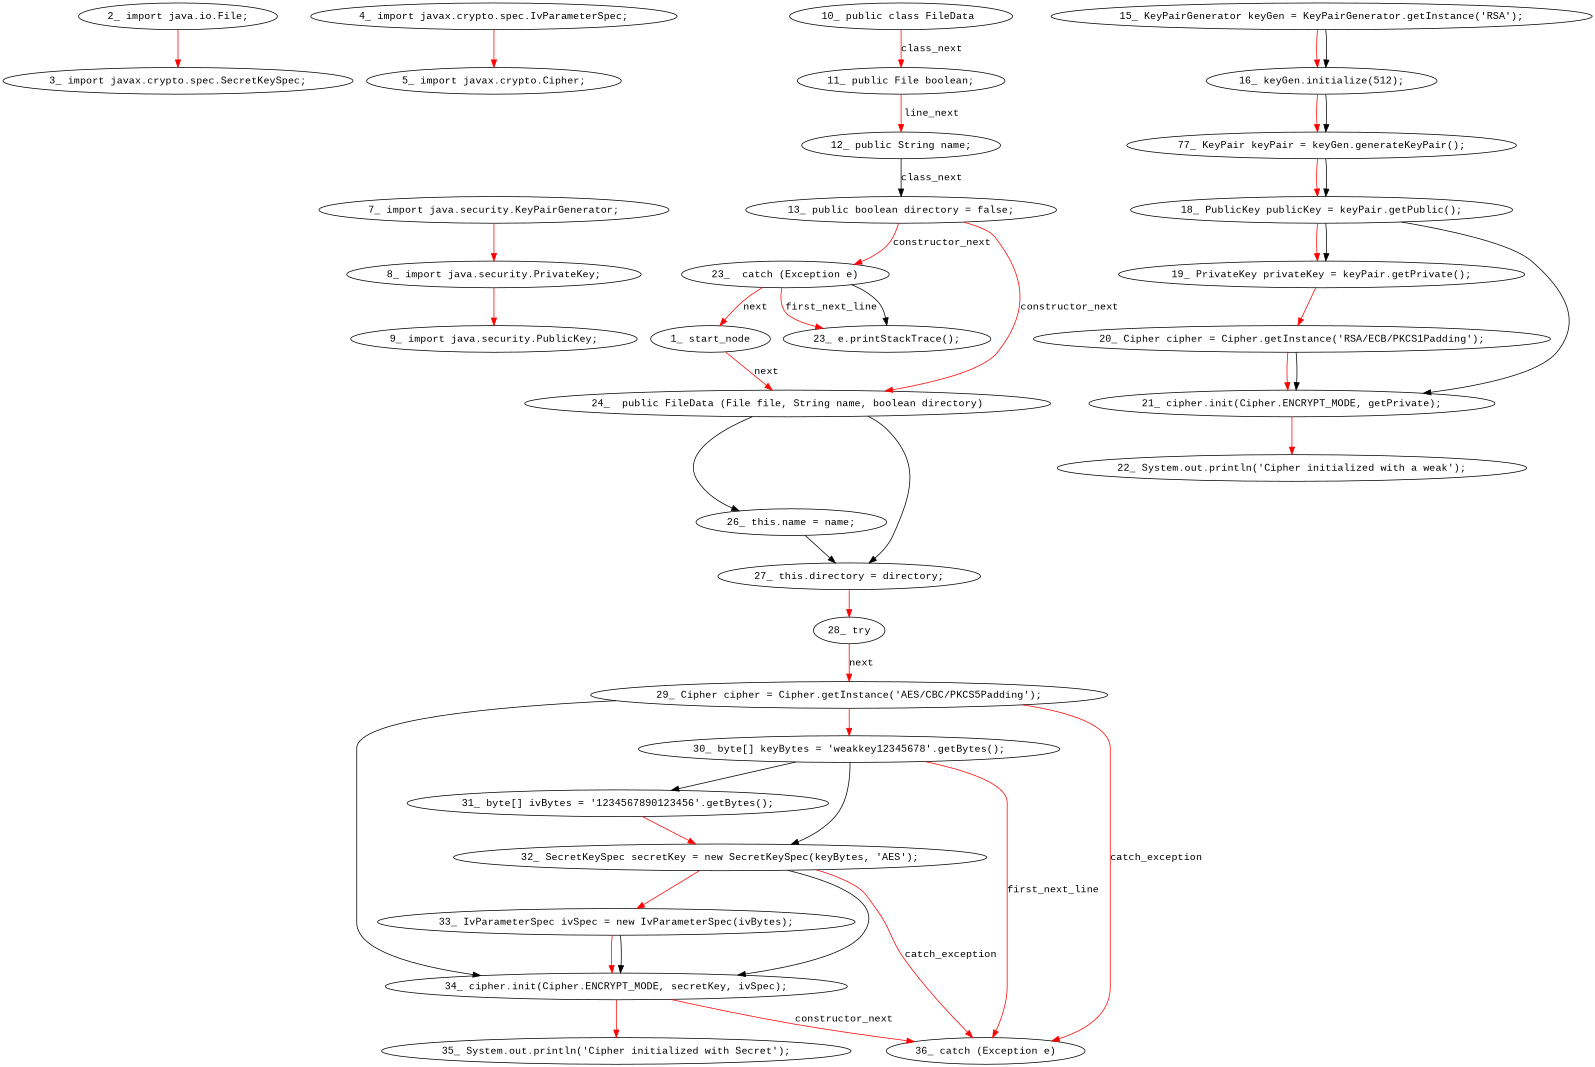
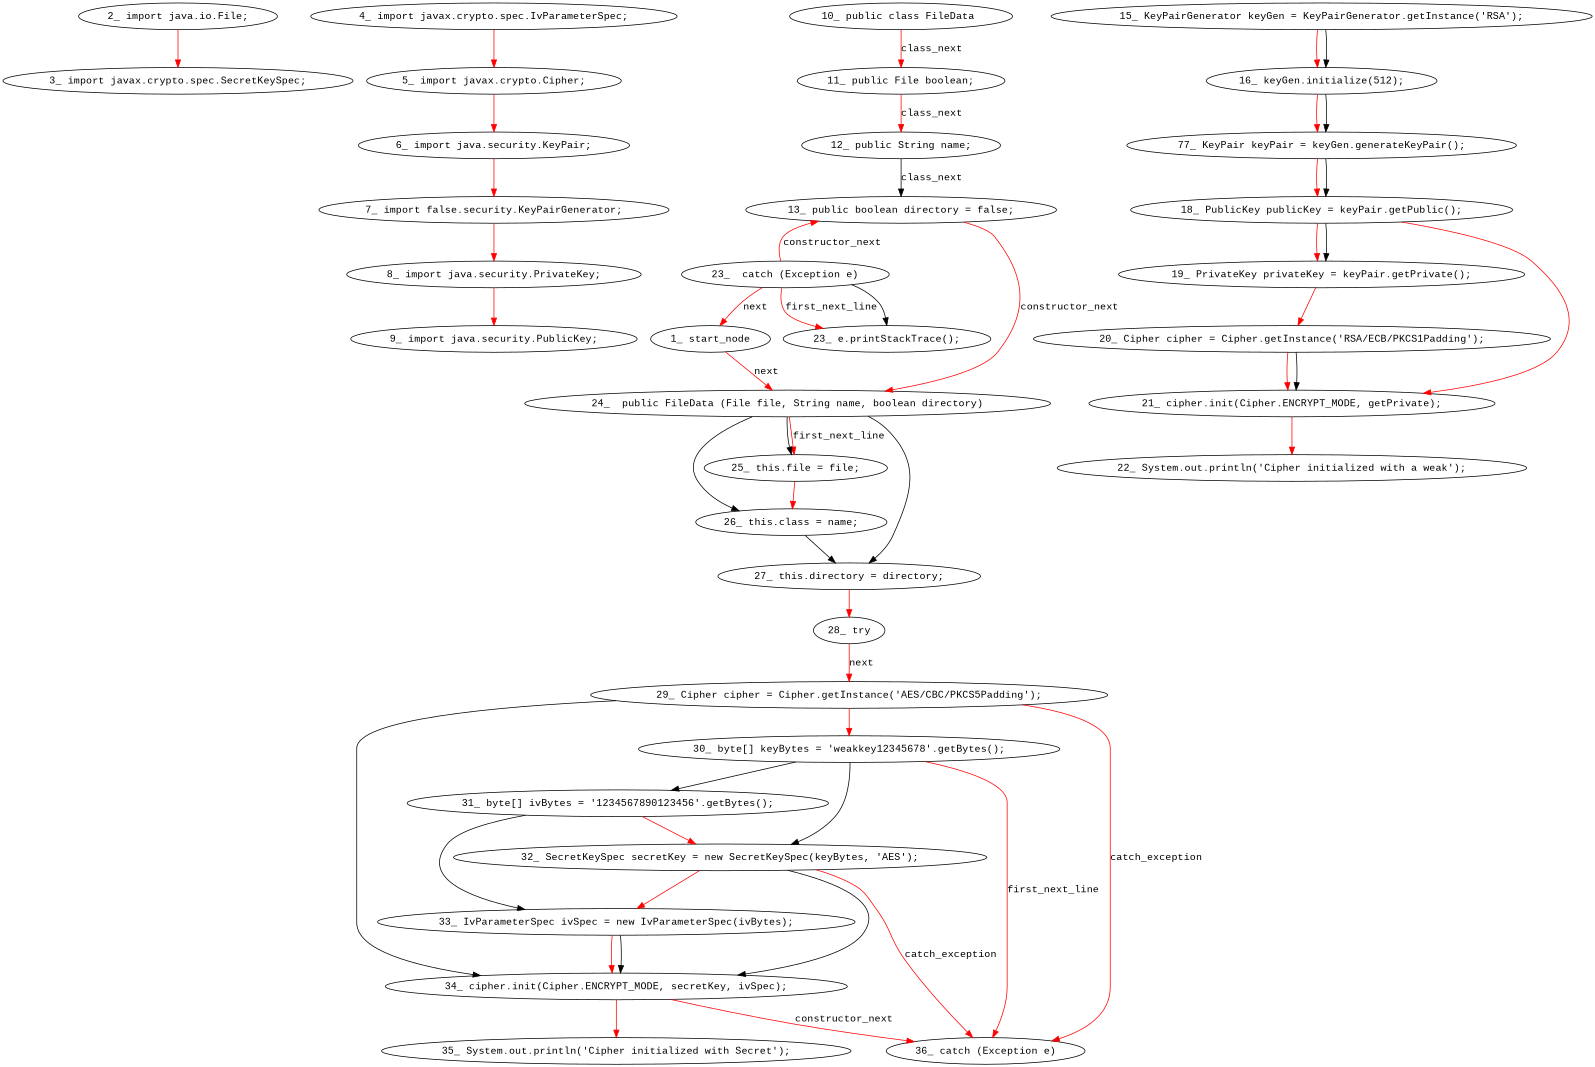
(932, 113) -> (932, 113)
none -> (494, 145)
(494, 210) -> (494, 210)
(885, 247) -> (785, 234)
(1564, 301) -> (1564, 301)
none -> (796, 468)
(791, 522) -> (791, 522)
none -> (440, 858)
